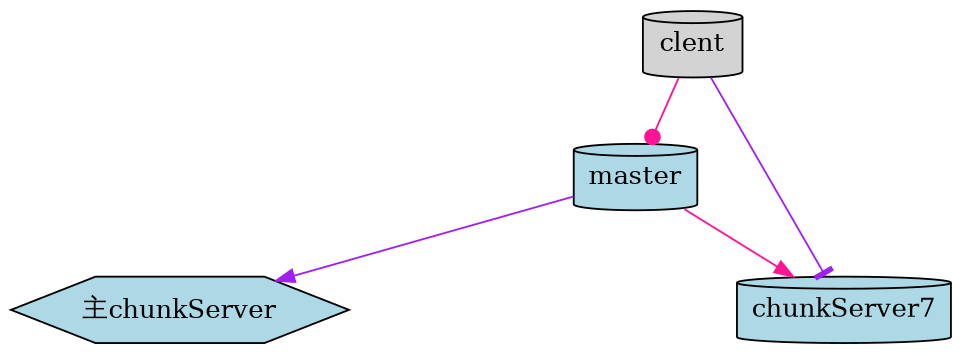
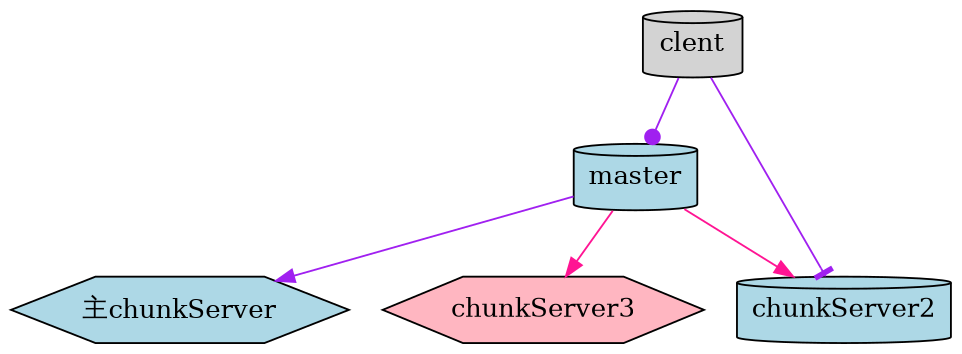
(667, 104) -> (667, 104)
none -> (543, 310)
(844, 310) -> (844, 310)
